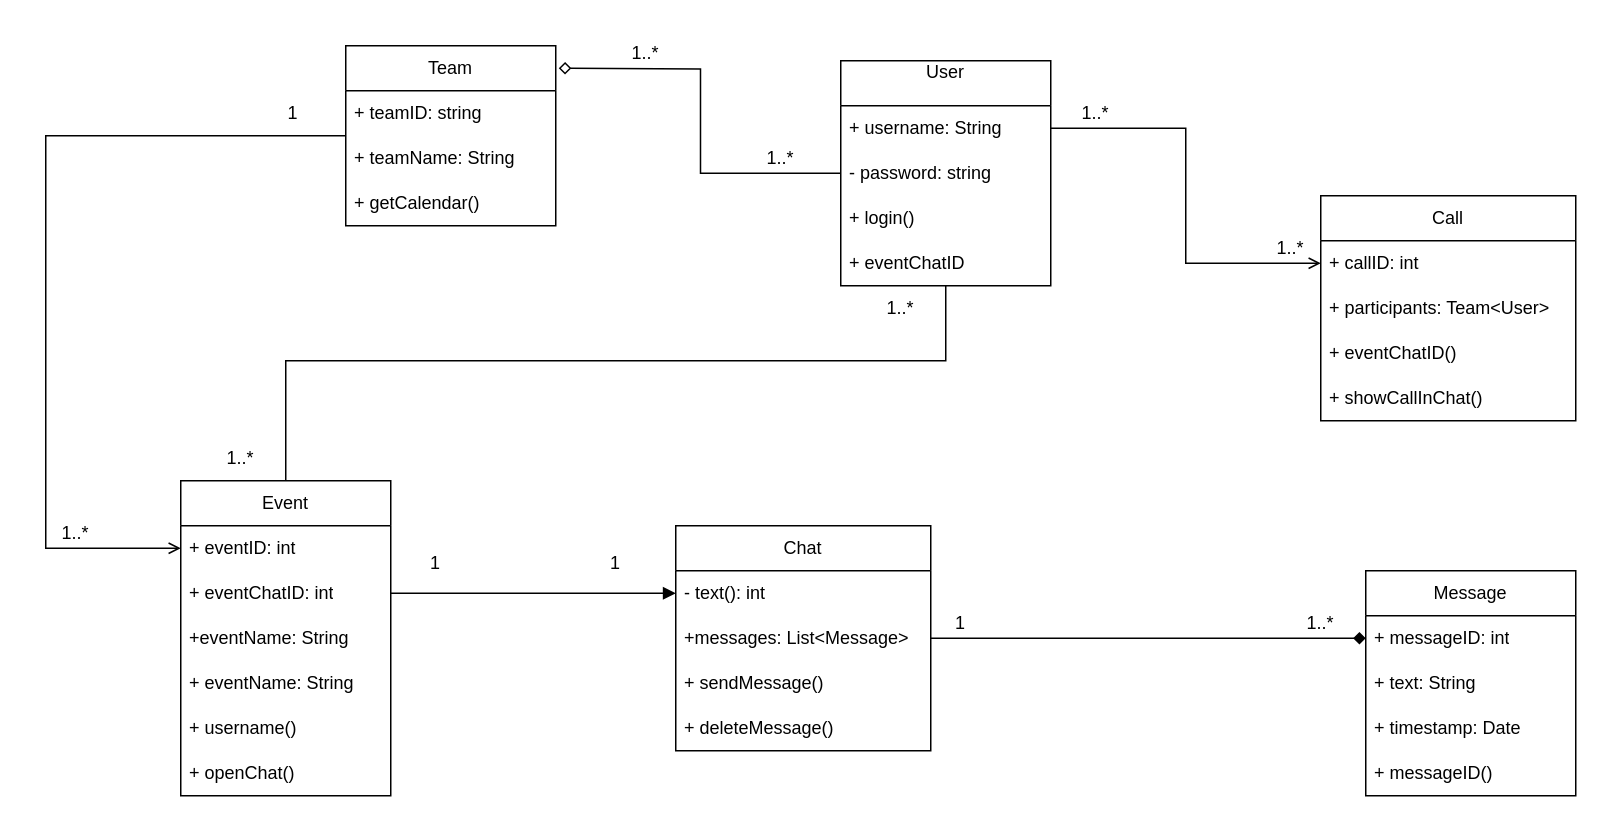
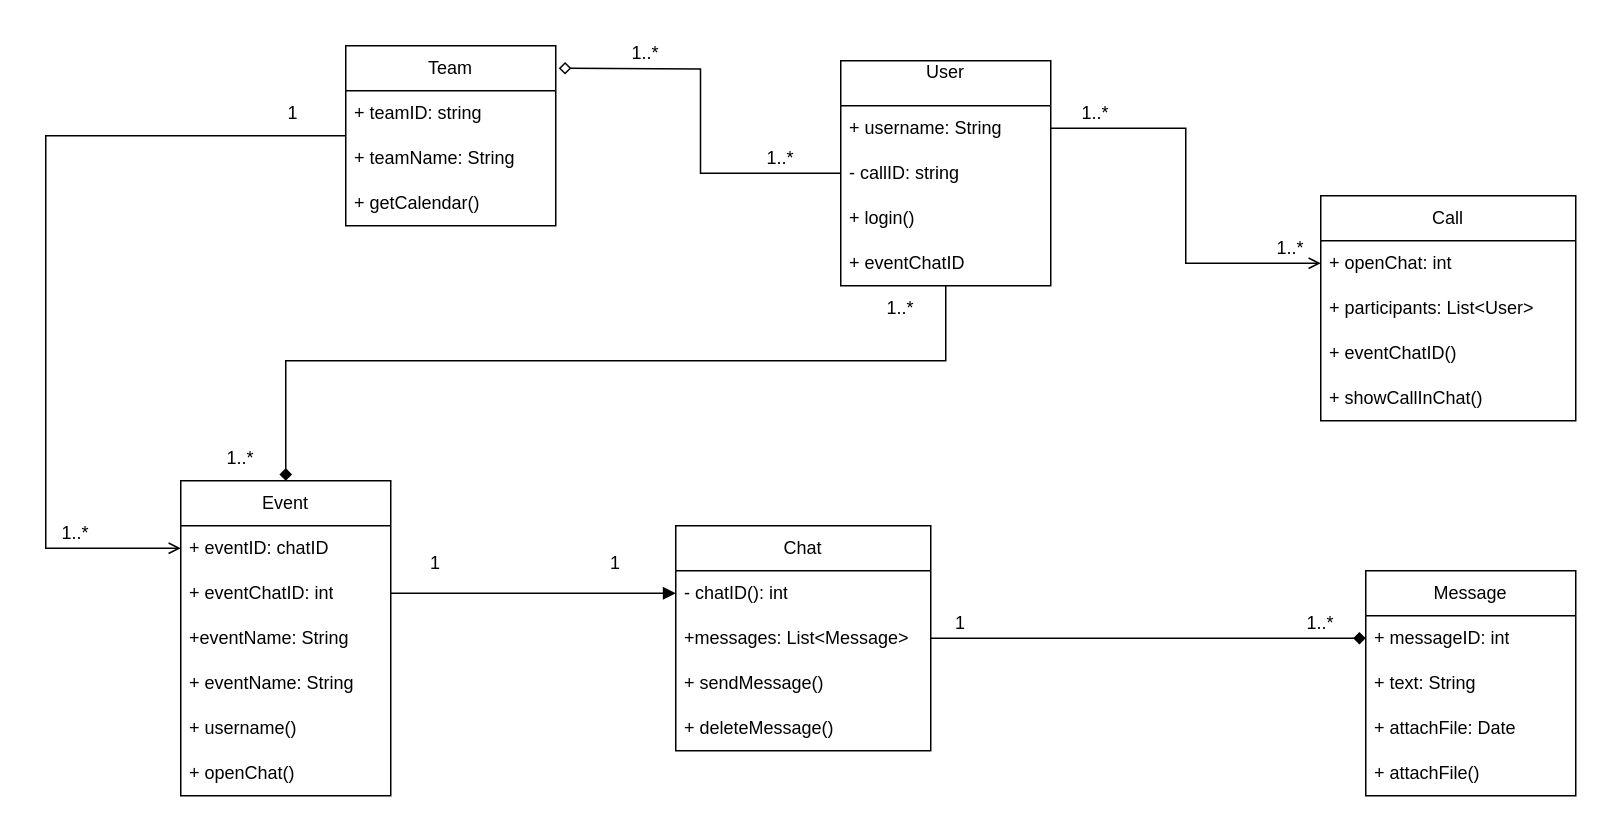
(931, 173) -> (916, 173)
(1381, 263) -> (1396, 263)
(1449, 308) -> (1447, 308)
(286, 474) -> (286, 468)
(251, 548) -> (268, 548)
(741, 593) -> (751, 593)
(1451, 728) -> (1454, 728)
(1438, 773) -> (1438, 773)
